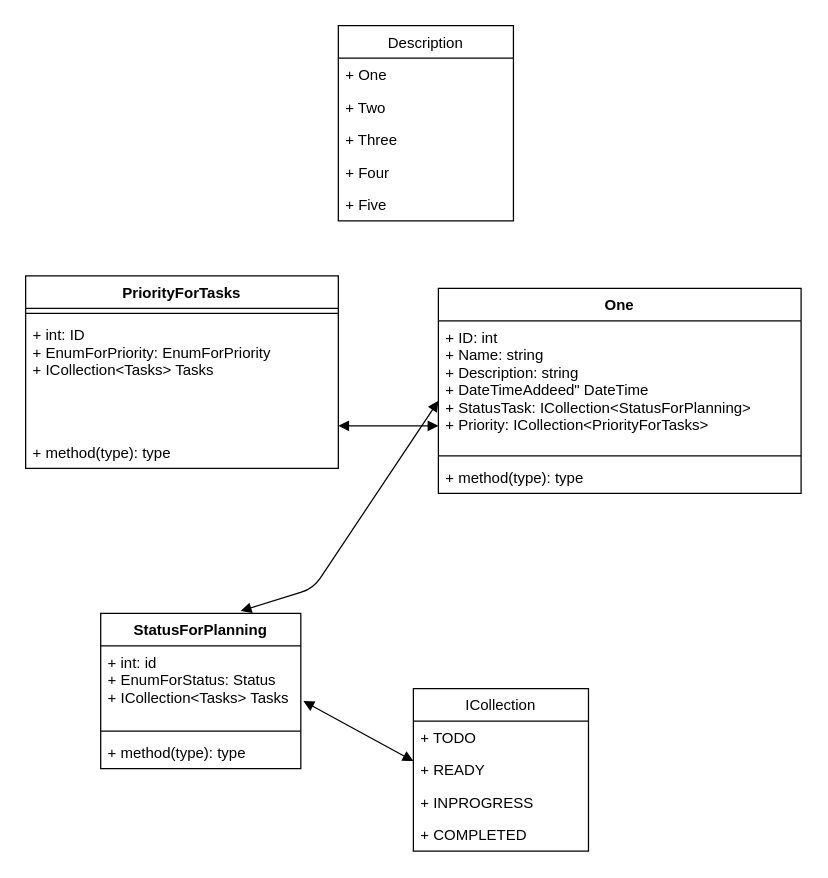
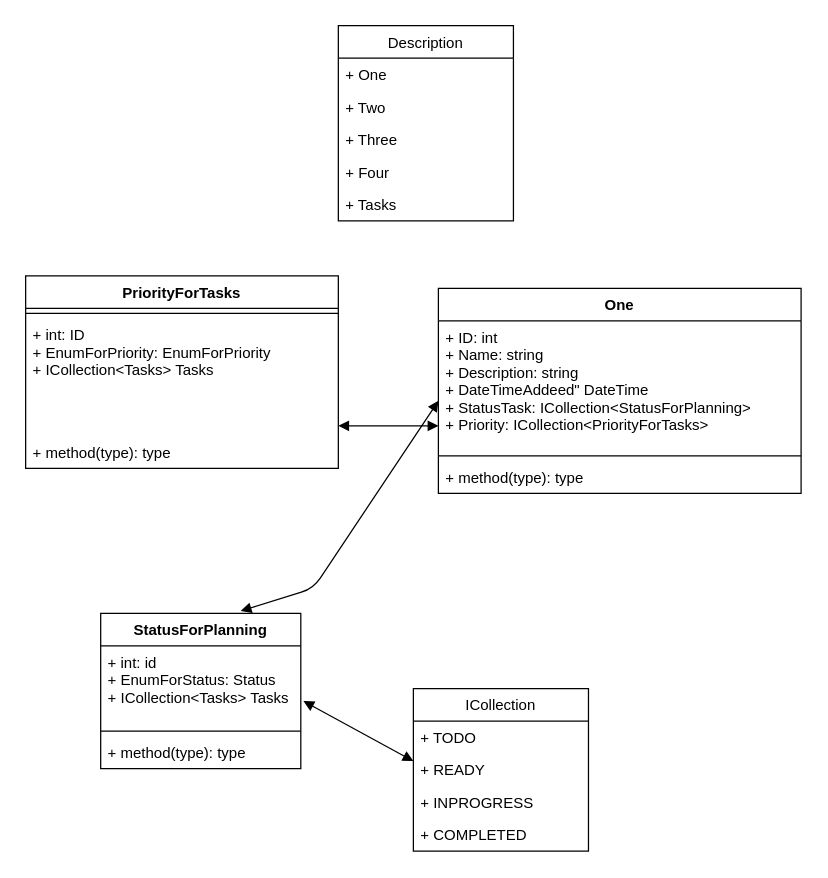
(366, 205) -> (372, 205)
